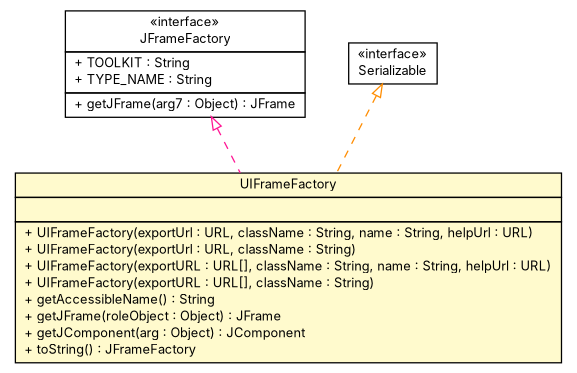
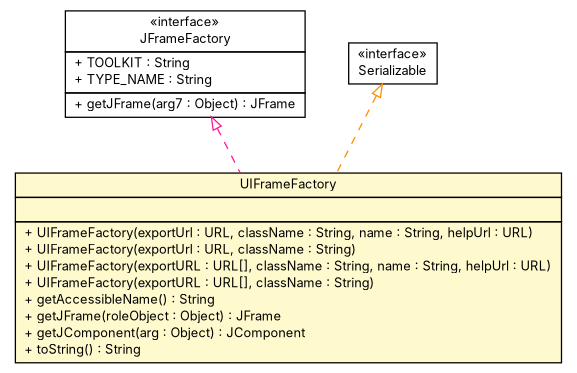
(110, 350) -> (83, 350)
